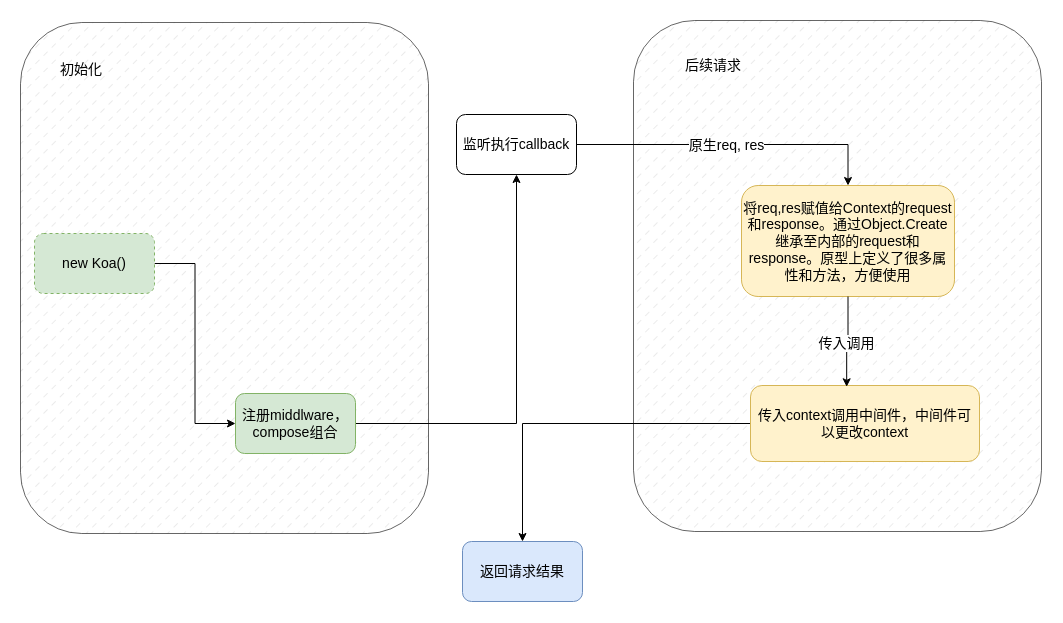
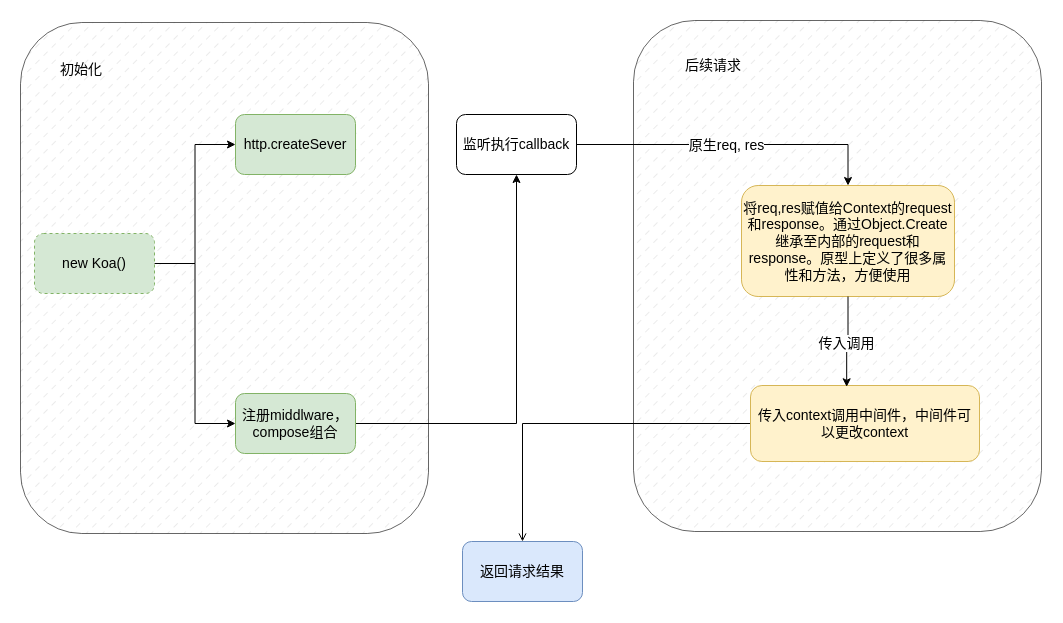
none -> (296, 145)
none -> (195, 186)
(523, 533) -> (523, 535)
